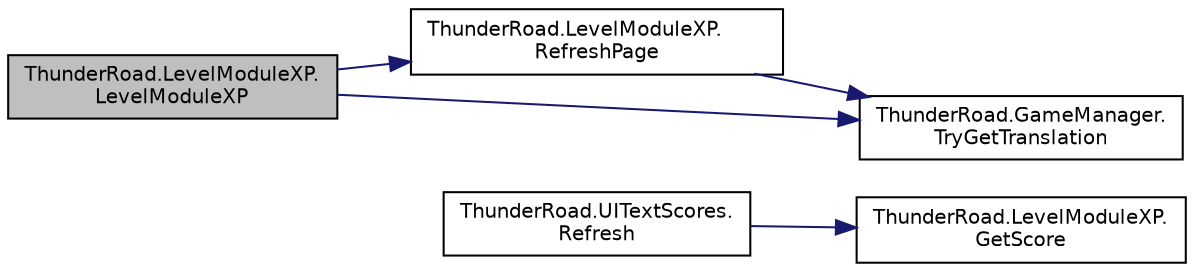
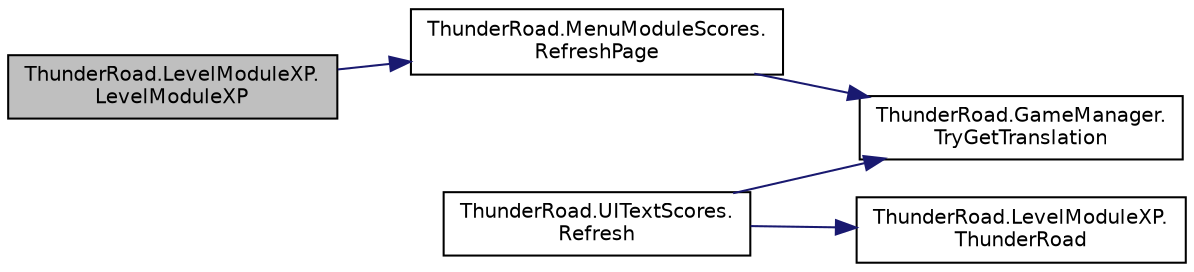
(597, 42) -> (597, 42)
(588, 107) -> (799, 178)
(1021, 230) -> (1021, 230)
